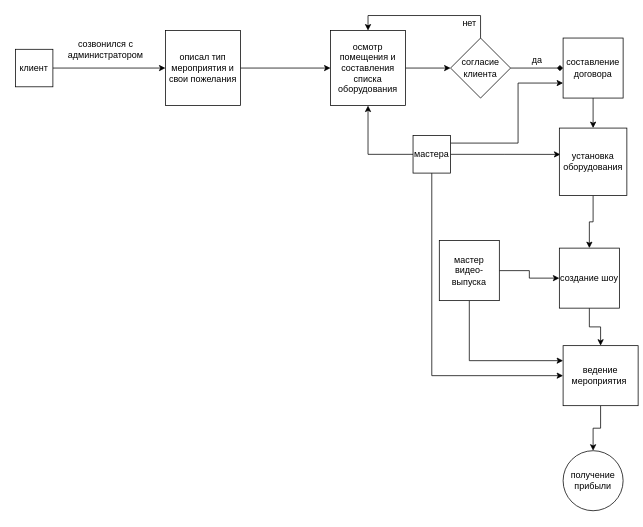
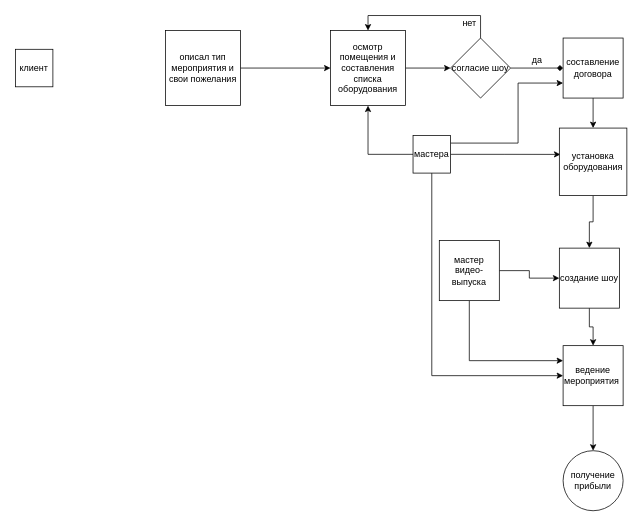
(105, 49) -> none
(159, 68) -> none
(480, 68) -> (480, 68)
(600, 375) -> (593, 375)
